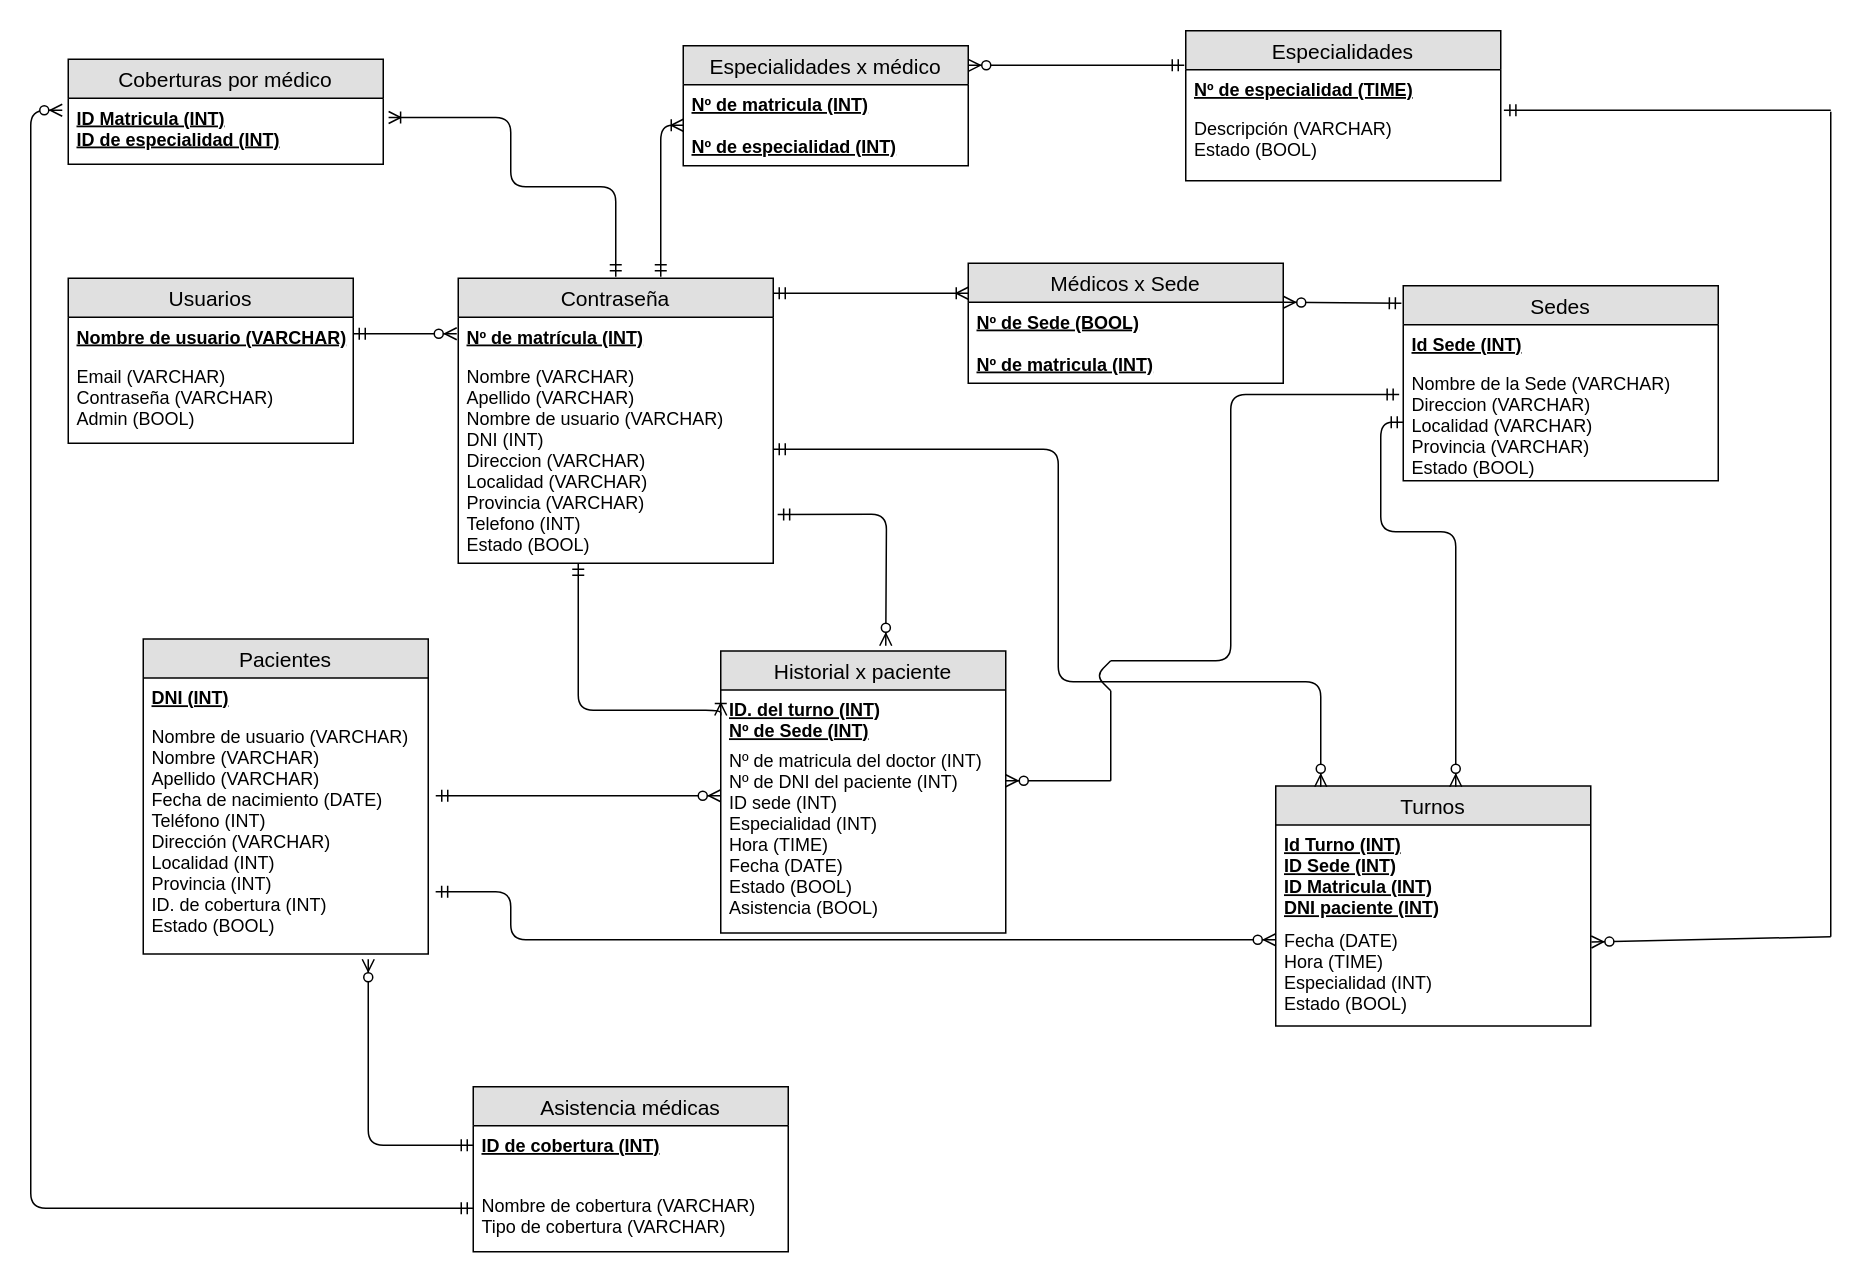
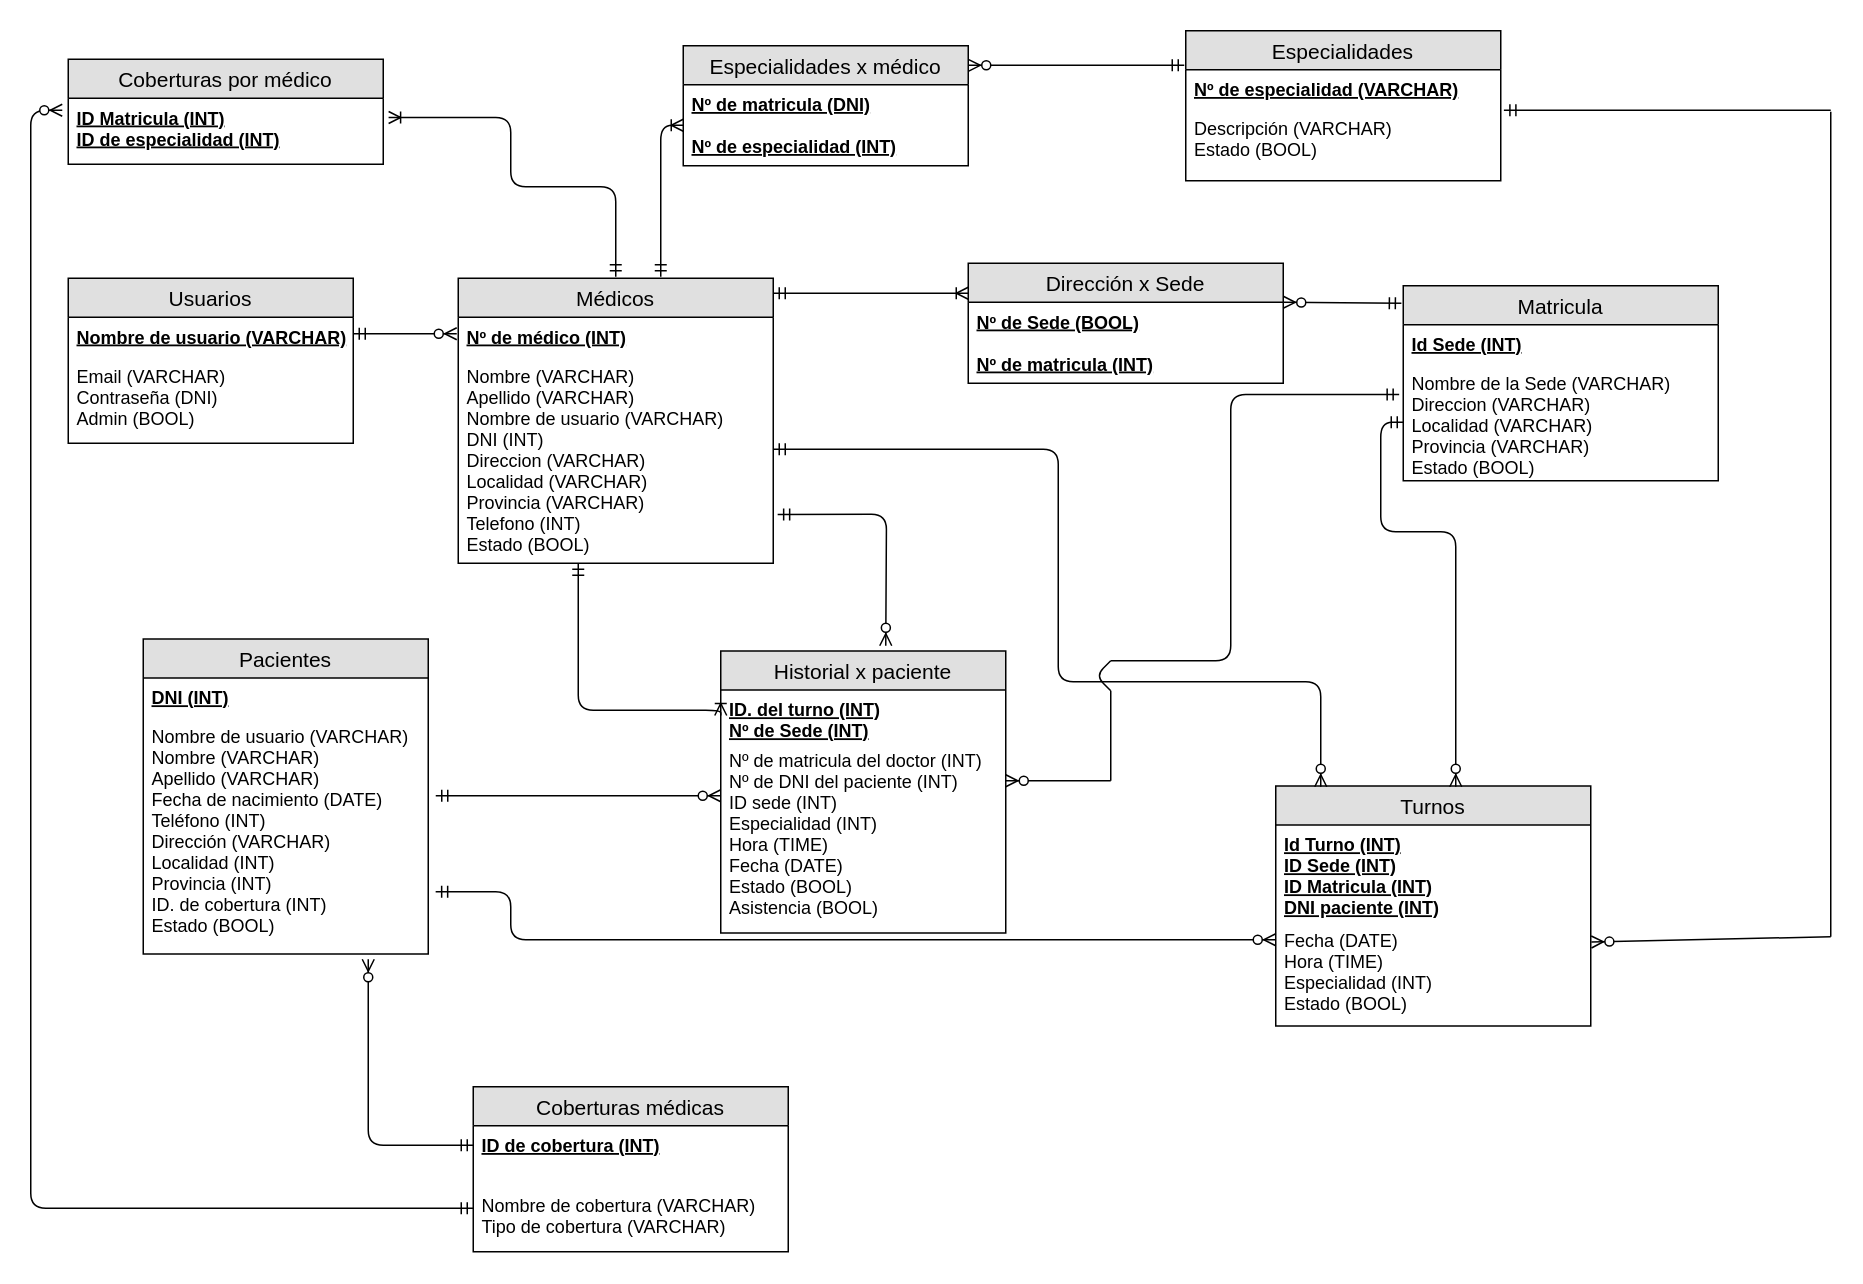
(1306, 90) -> (1321, 90)
(786, 105) -> (786, 105)
(1125, 284) -> (1125, 284)
(615, 299) -> (615, 299)
(1560, 307) -> (1560, 307)
(563, 338) -> (548, 338)
(145, 377) -> (145, 377)
(630, 1108) -> (630, 1108)
